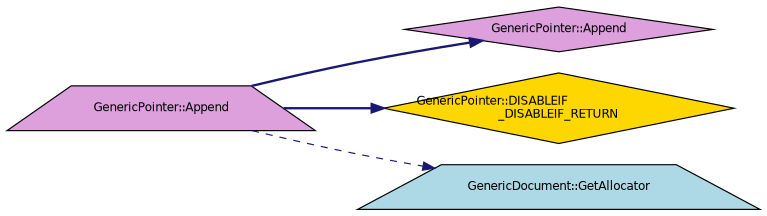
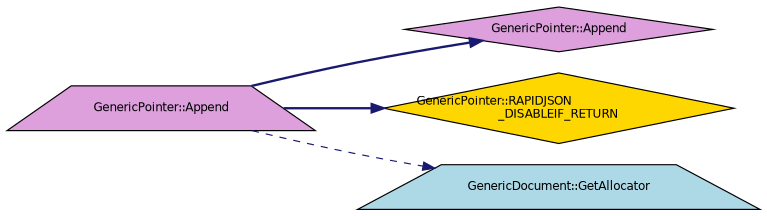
(559, 108) -> (559, 108)
